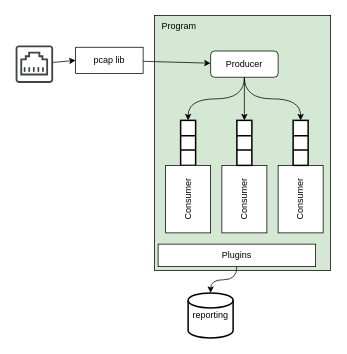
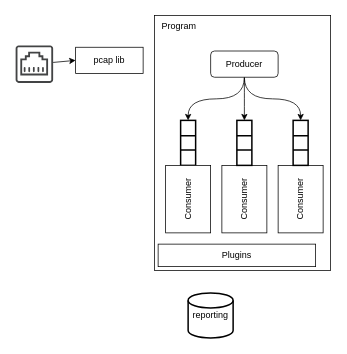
(179, 26) -> (179, 26)
(174, 62) -> none
(226, 280) -> none
